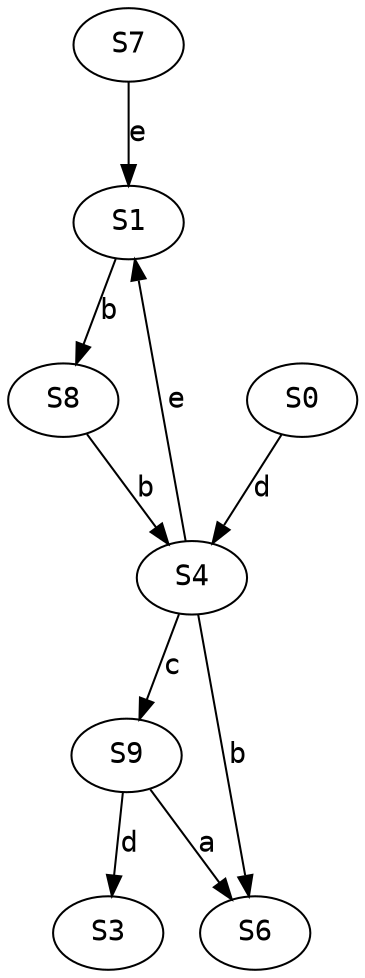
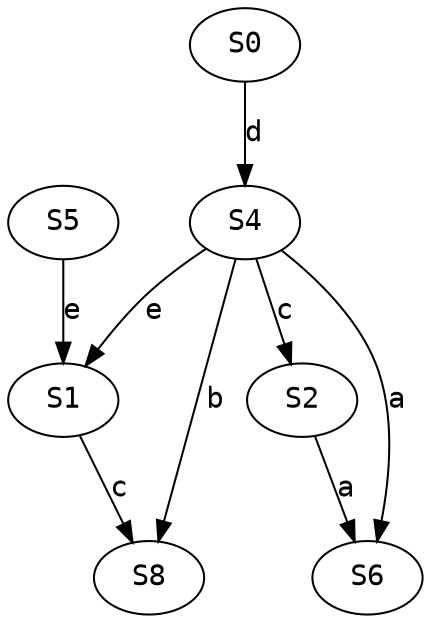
(129, 45) -> (63, 223)
(109, 311) -> (119, 489)
(122, 481) -> (200, 390)
(127, 755) -> (302, 400)
(238, 755) -> (397, 400)
(108, 933) -> none
